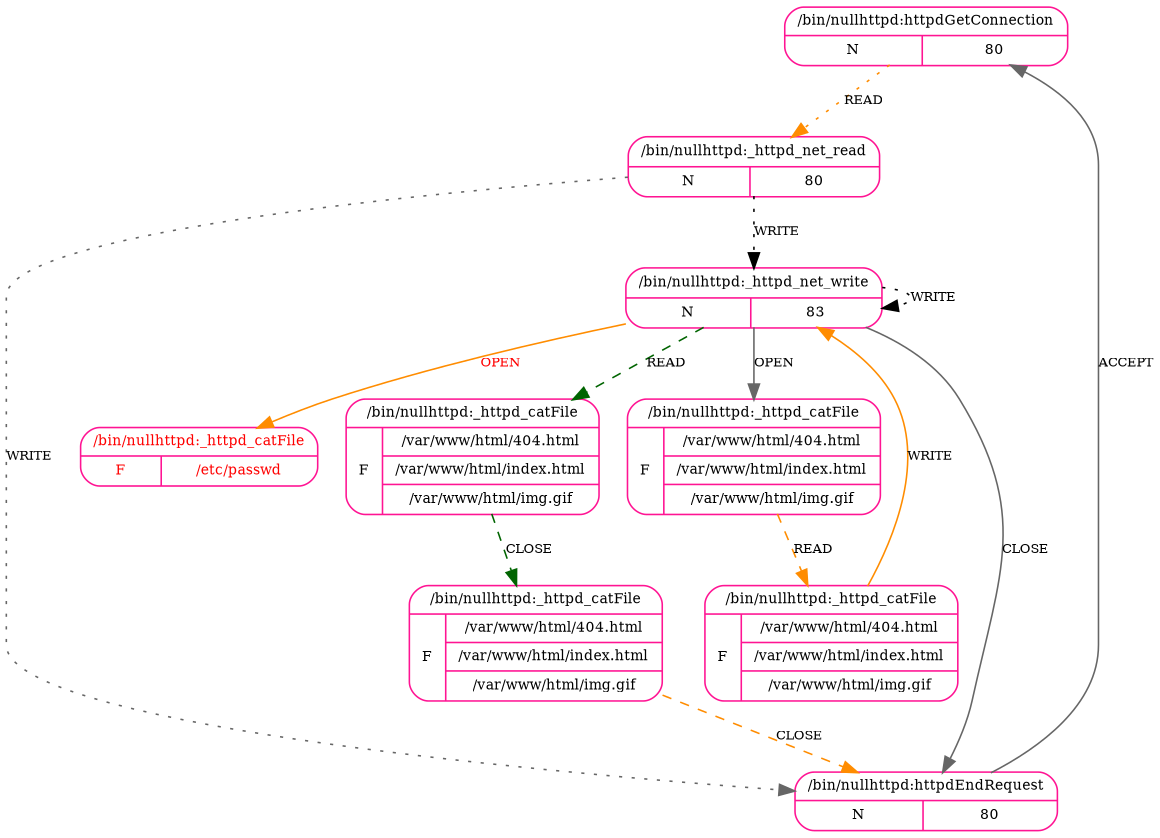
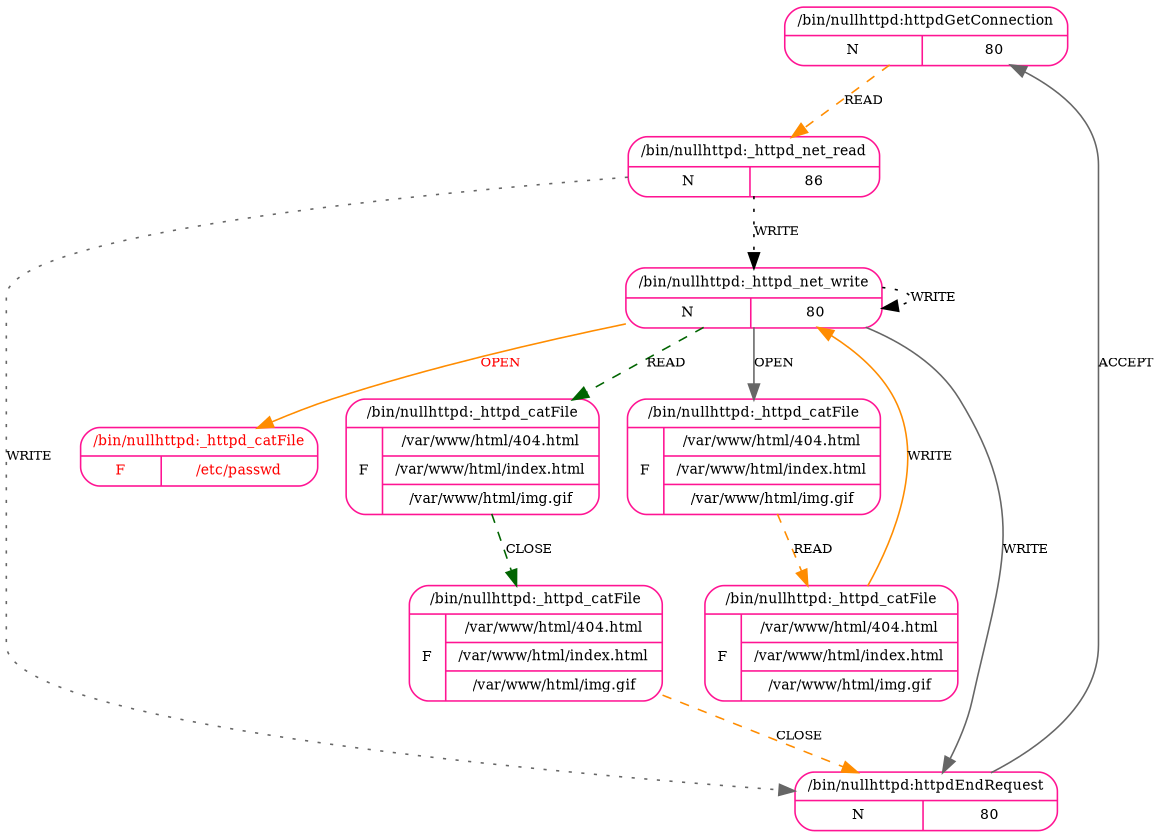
(847, 96) -> (847, 96)
(815, 181) -> (815, 181)
(816, 312) -> (816, 312)
(1026, 550) -> (1026, 550)
